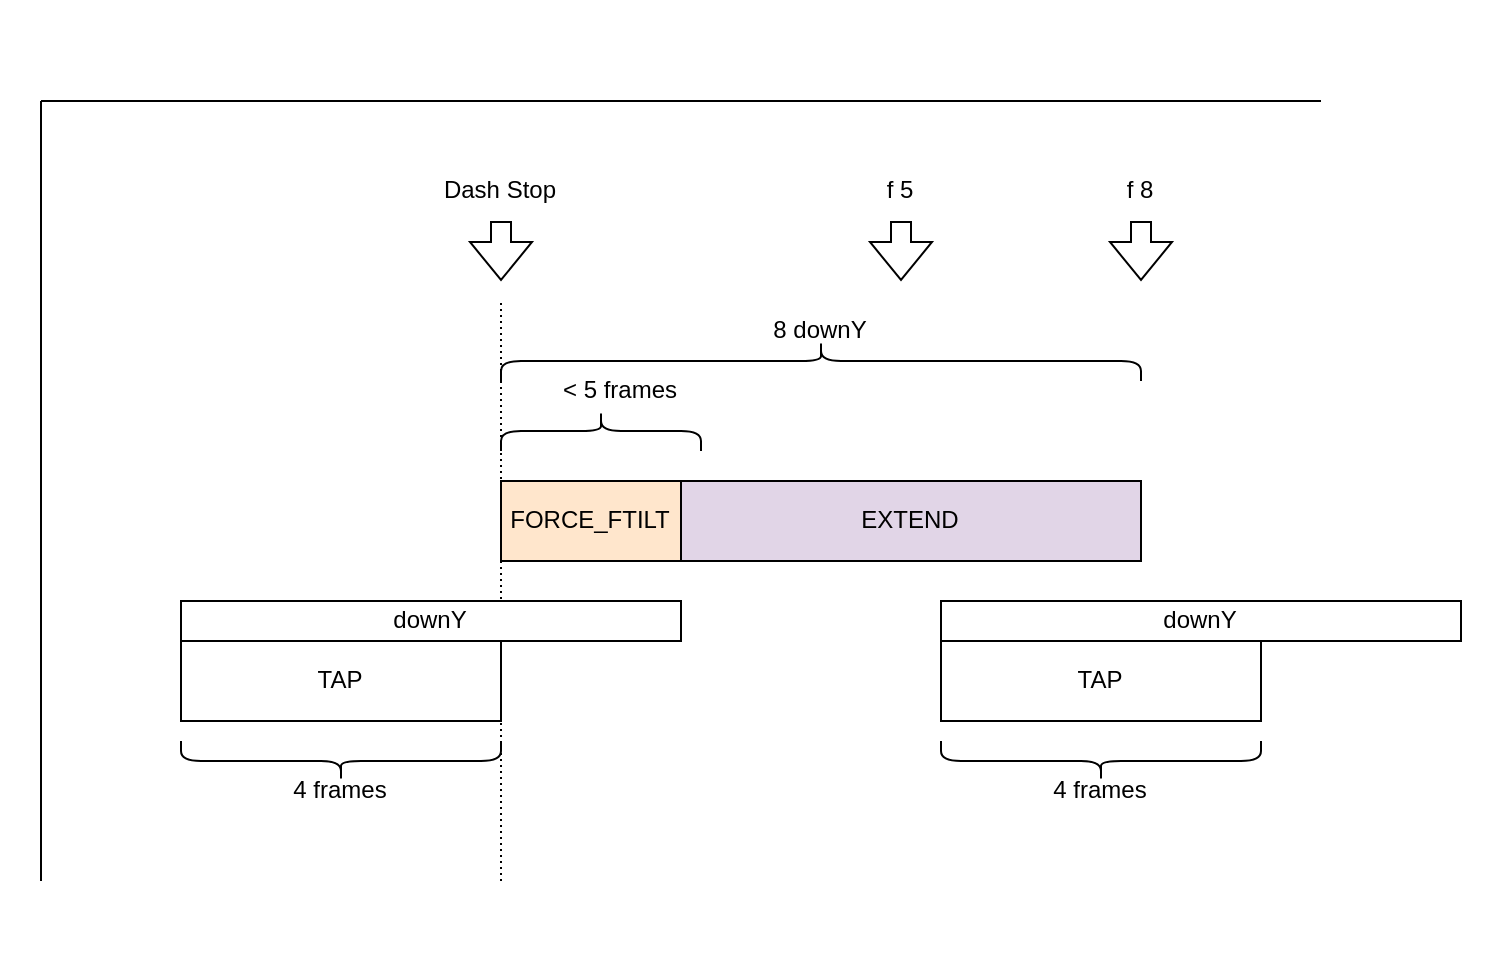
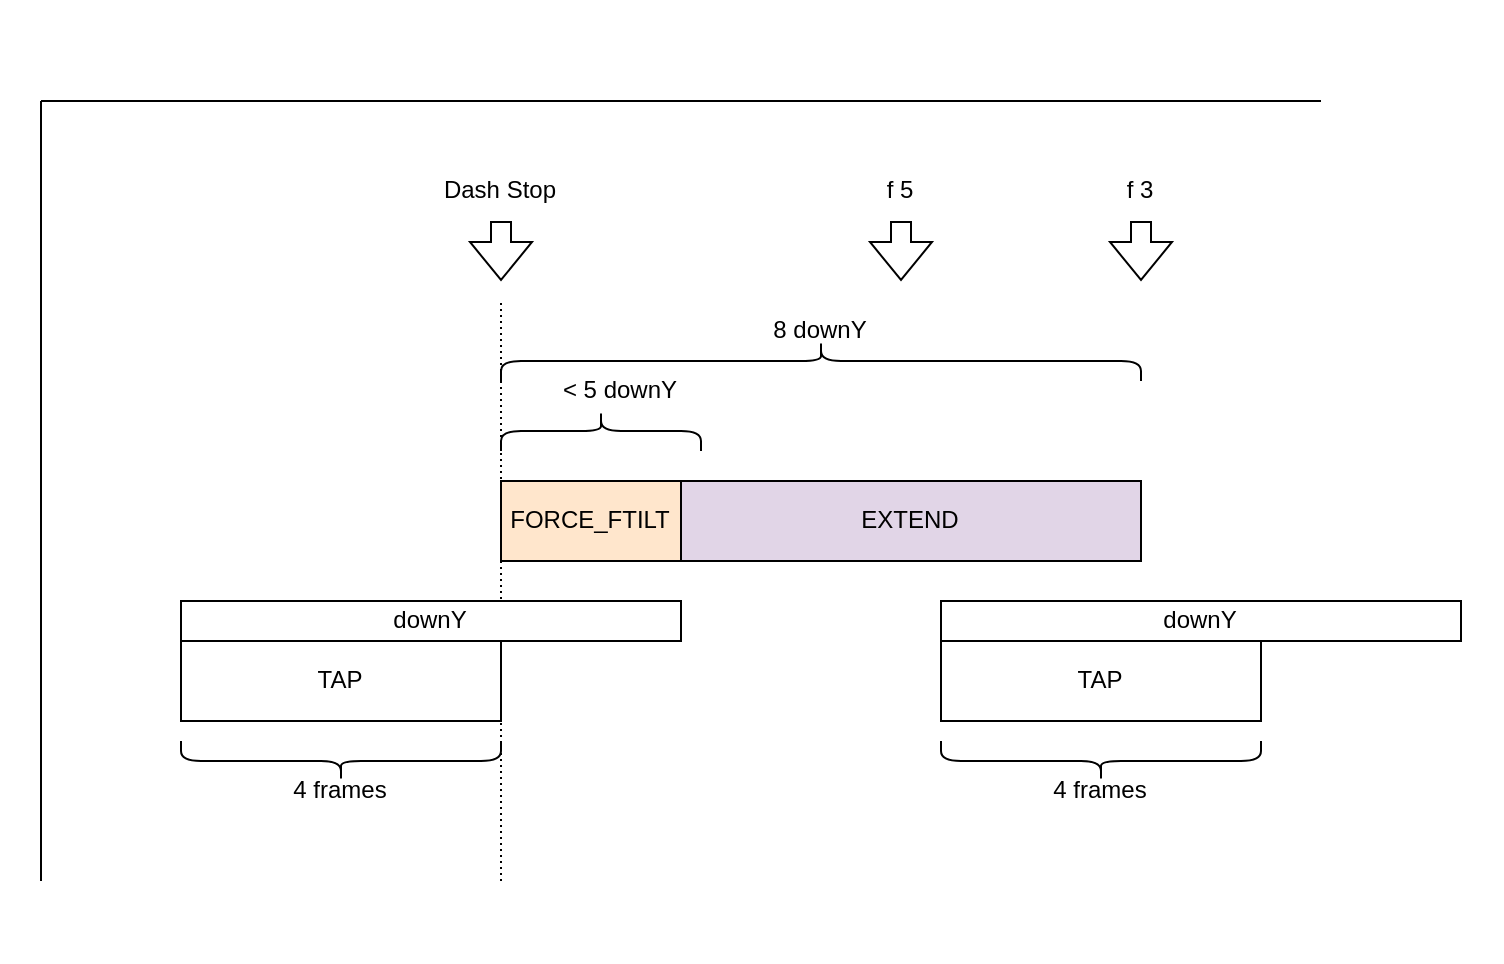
(1141, 191) -> (1141, 191)
(621, 391) -> (621, 391)
